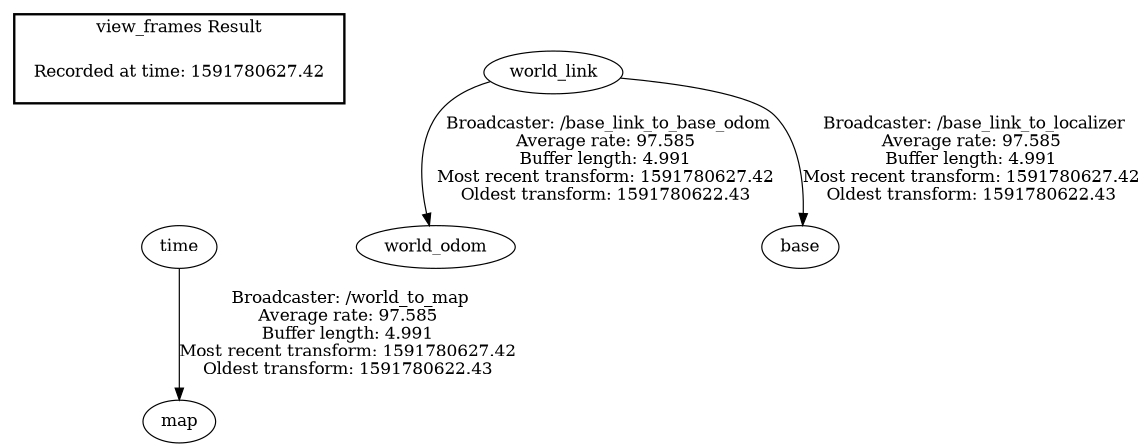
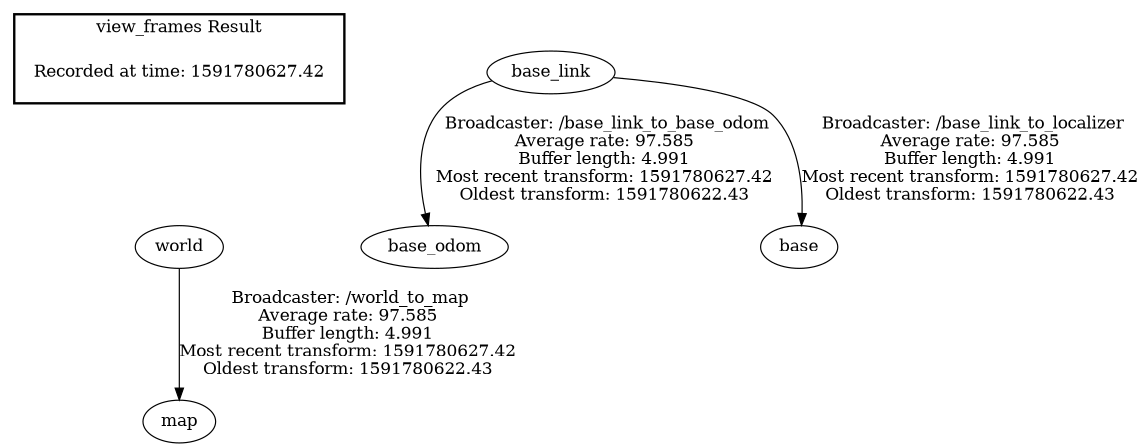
(553, 72) -> (551, 72)
(179, 247) -> (179, 247)
(436, 247) -> (435, 247)
